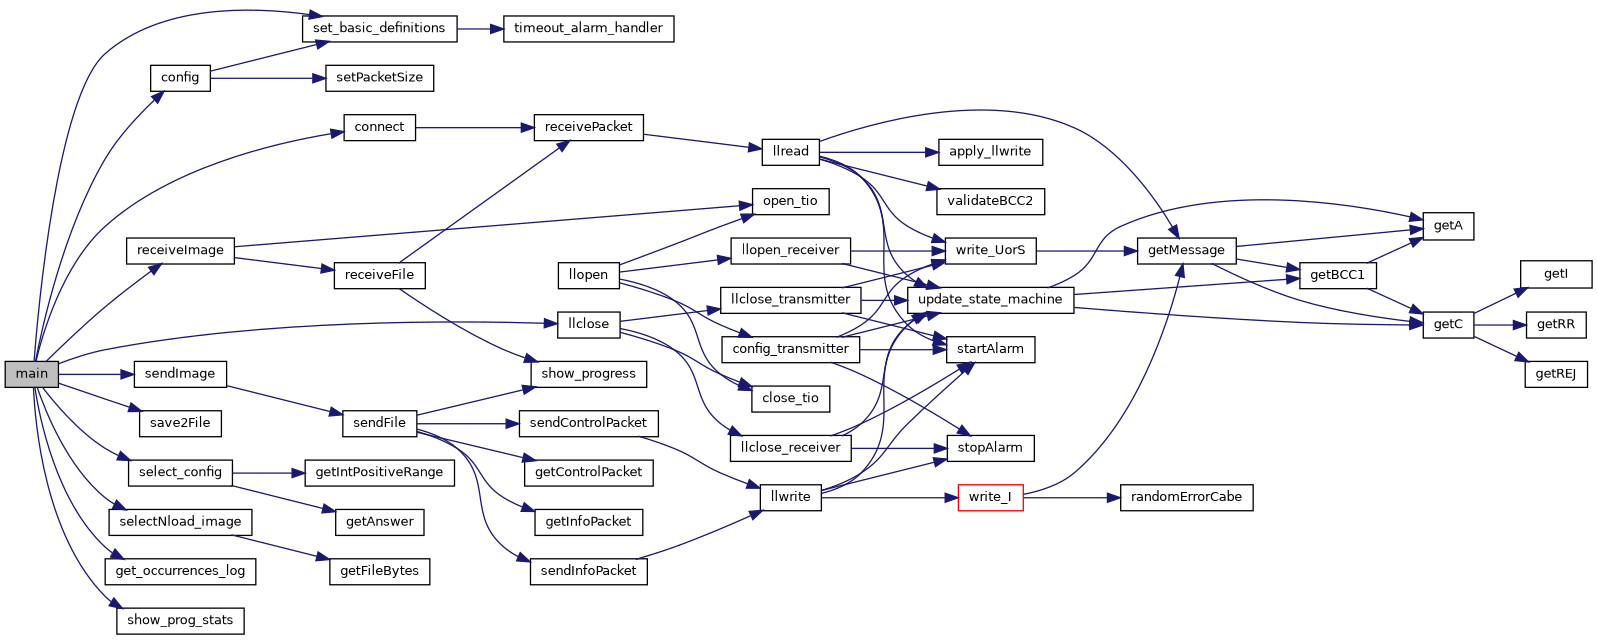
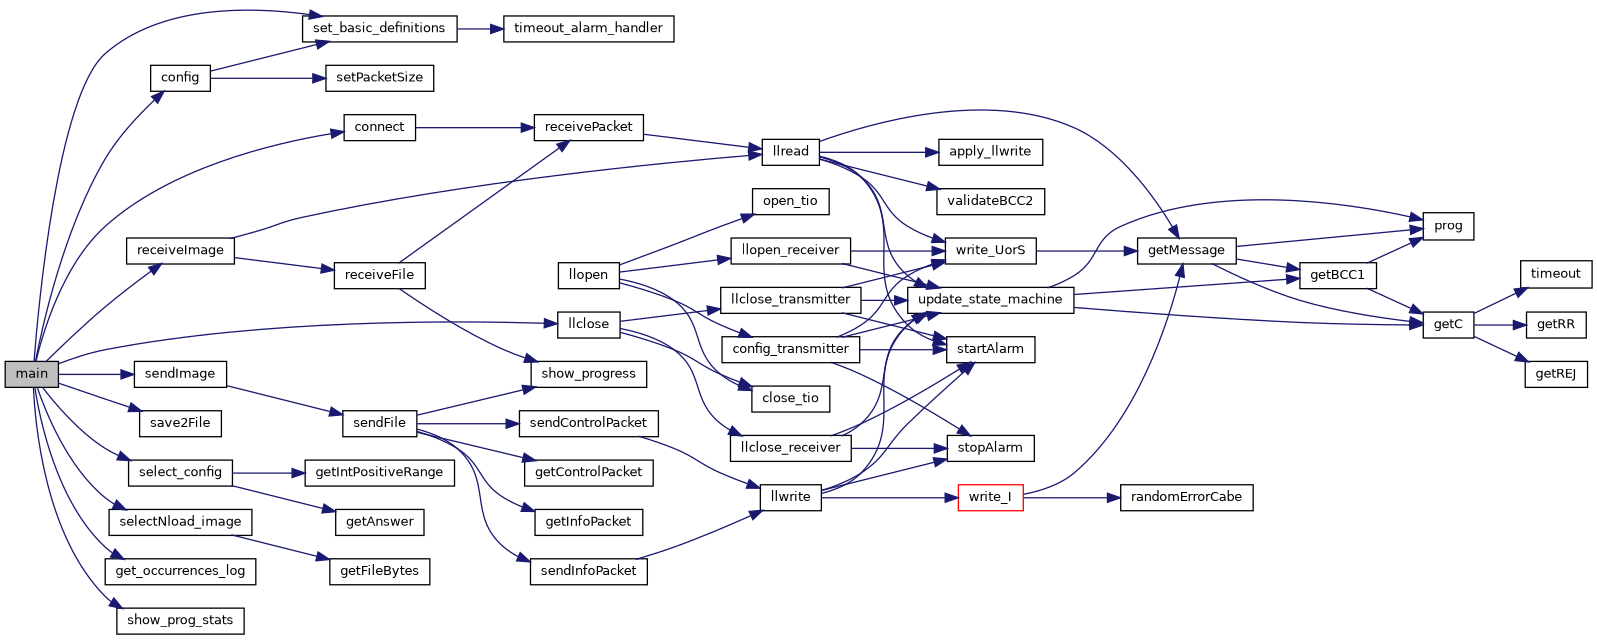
(487, 226) -> (487, 185)
(1449, 226) -> (1449, 226)
(1556, 274) -> (1556, 274)
